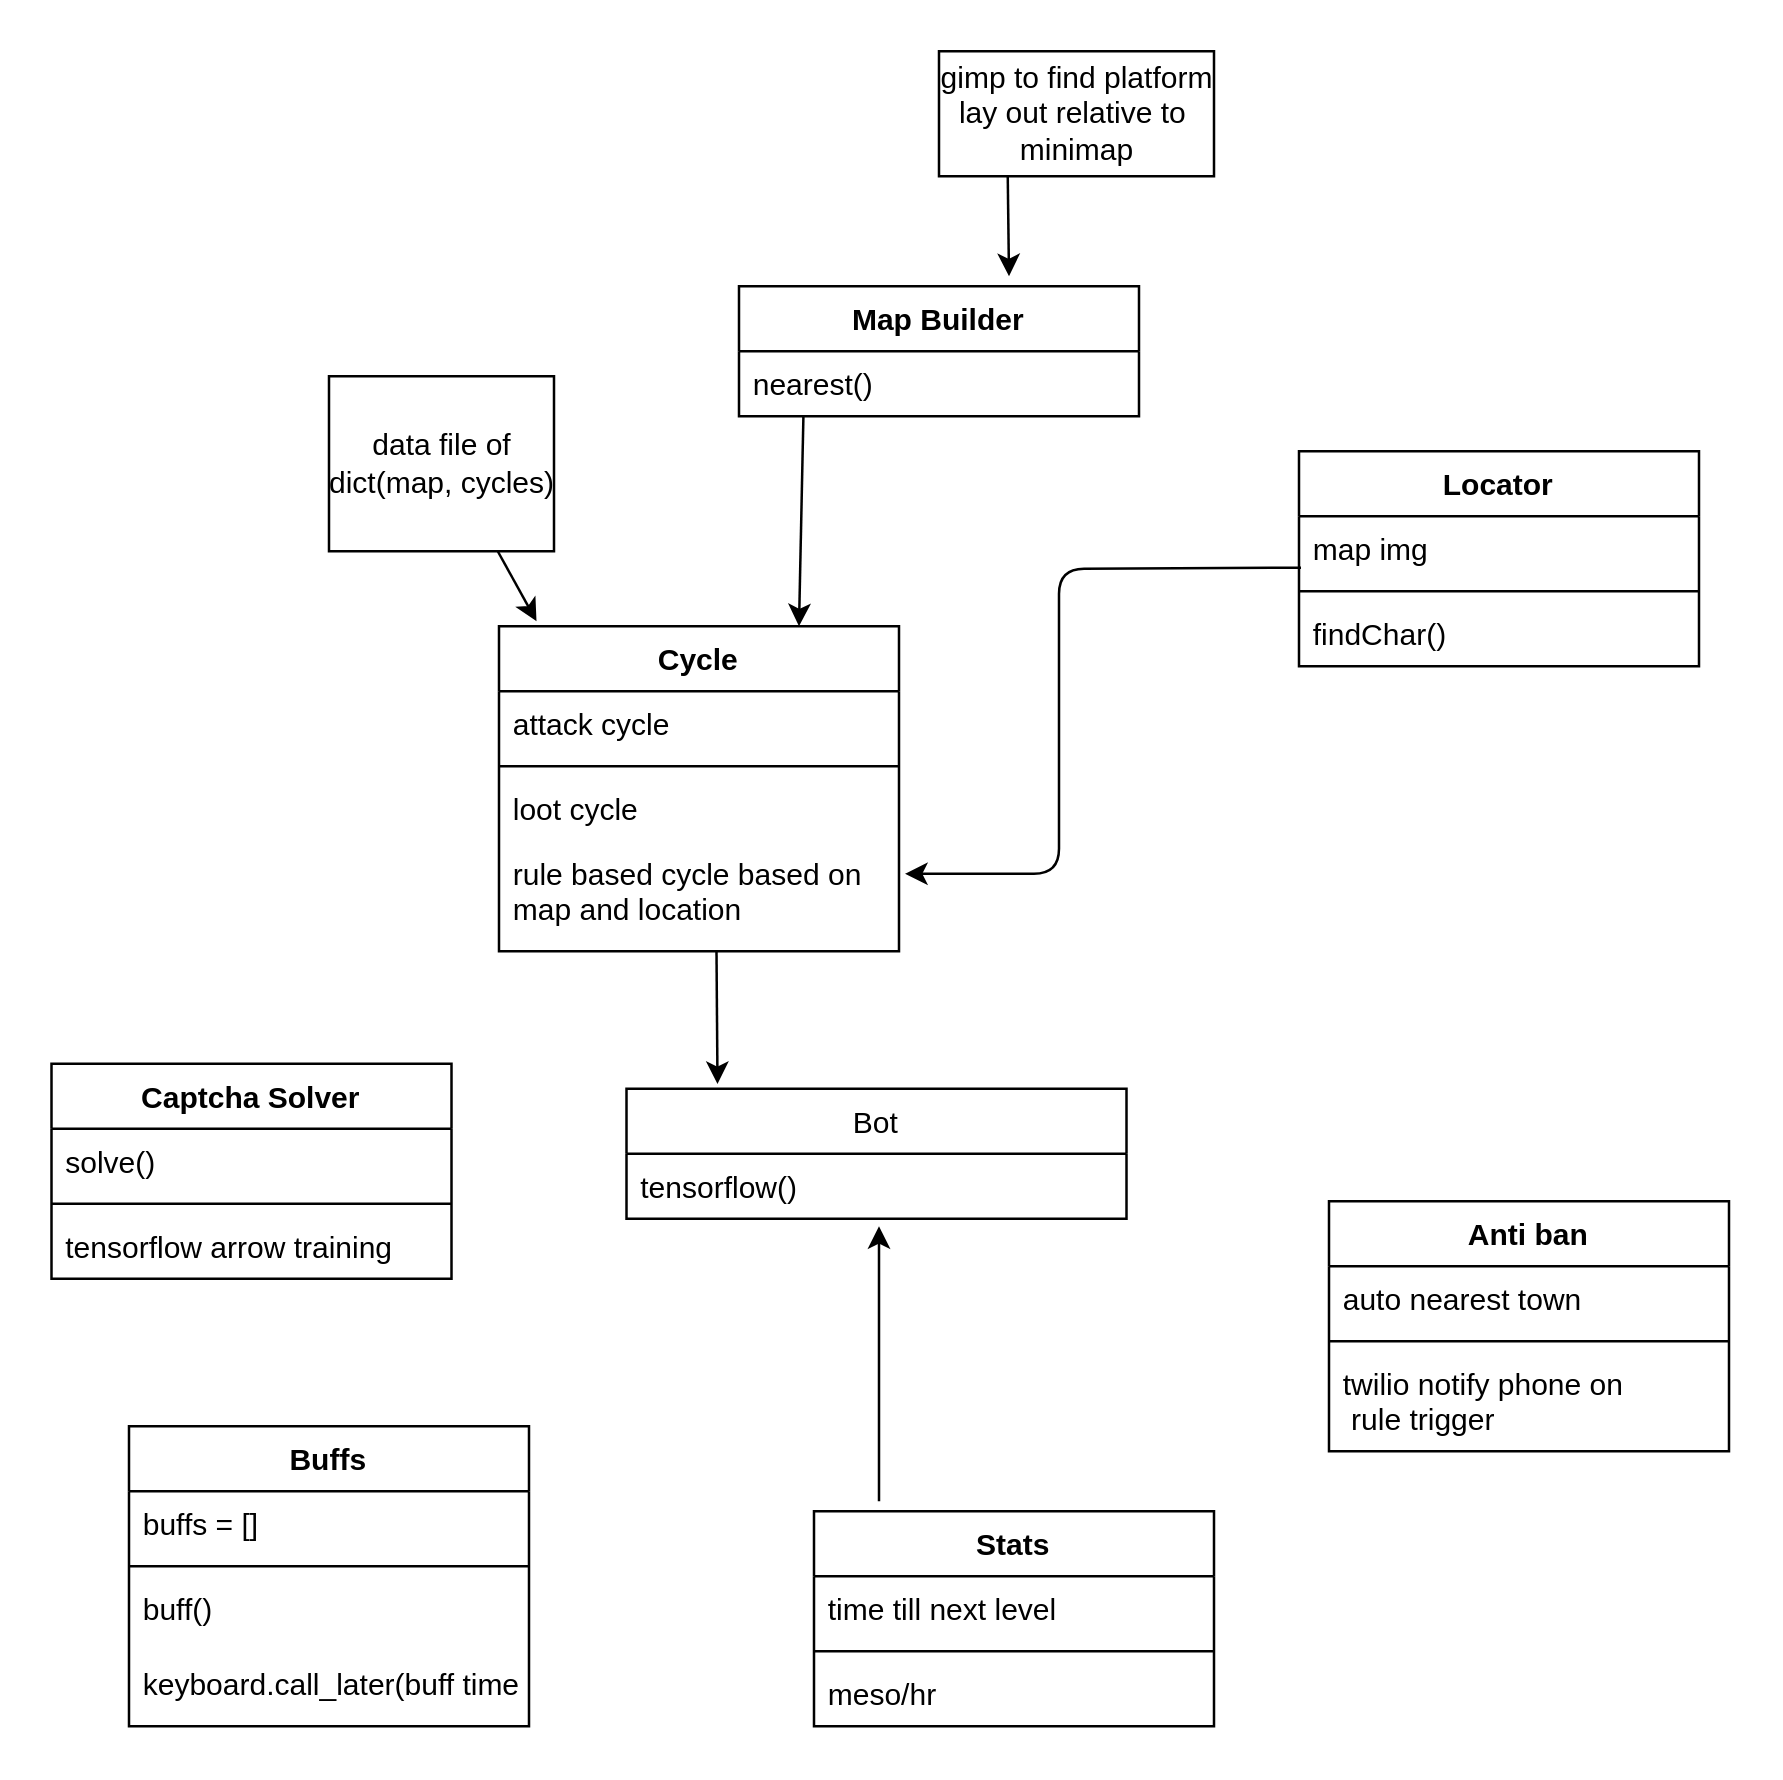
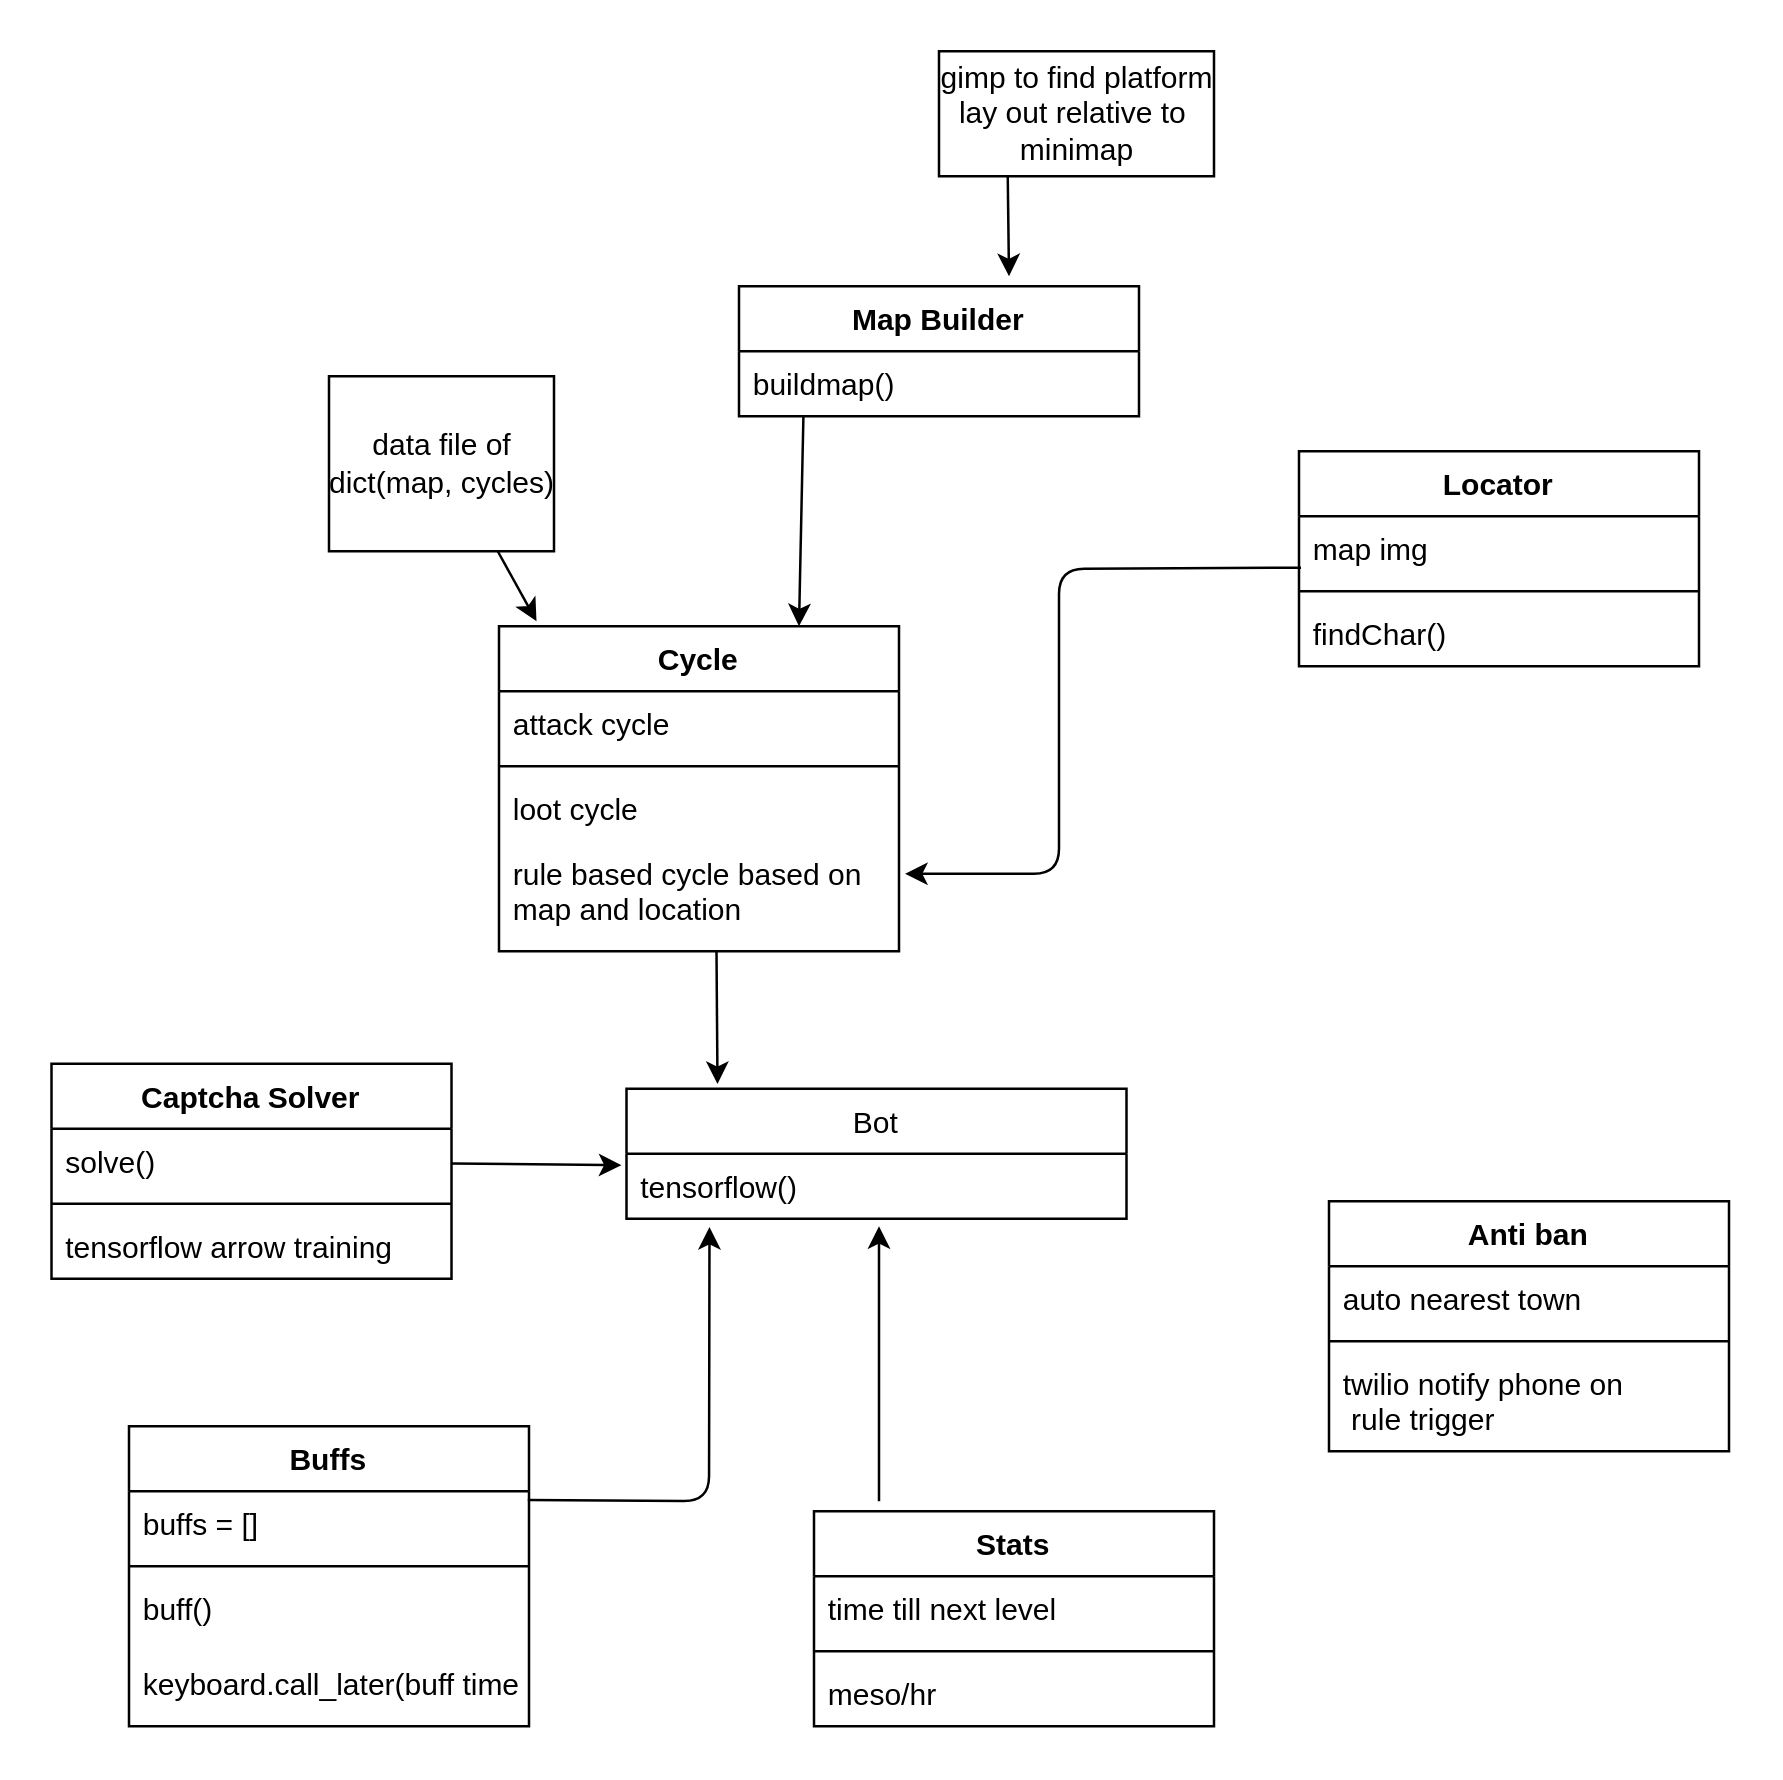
(828, 385) -> (829, 385)
none -> (530, 1164)
none -> (709, 1453)
